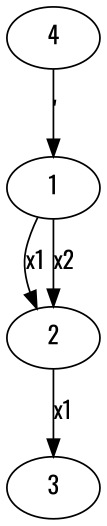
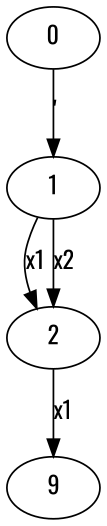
(53, 38) -> (53, 38)
(53, 488) -> (53, 488)
